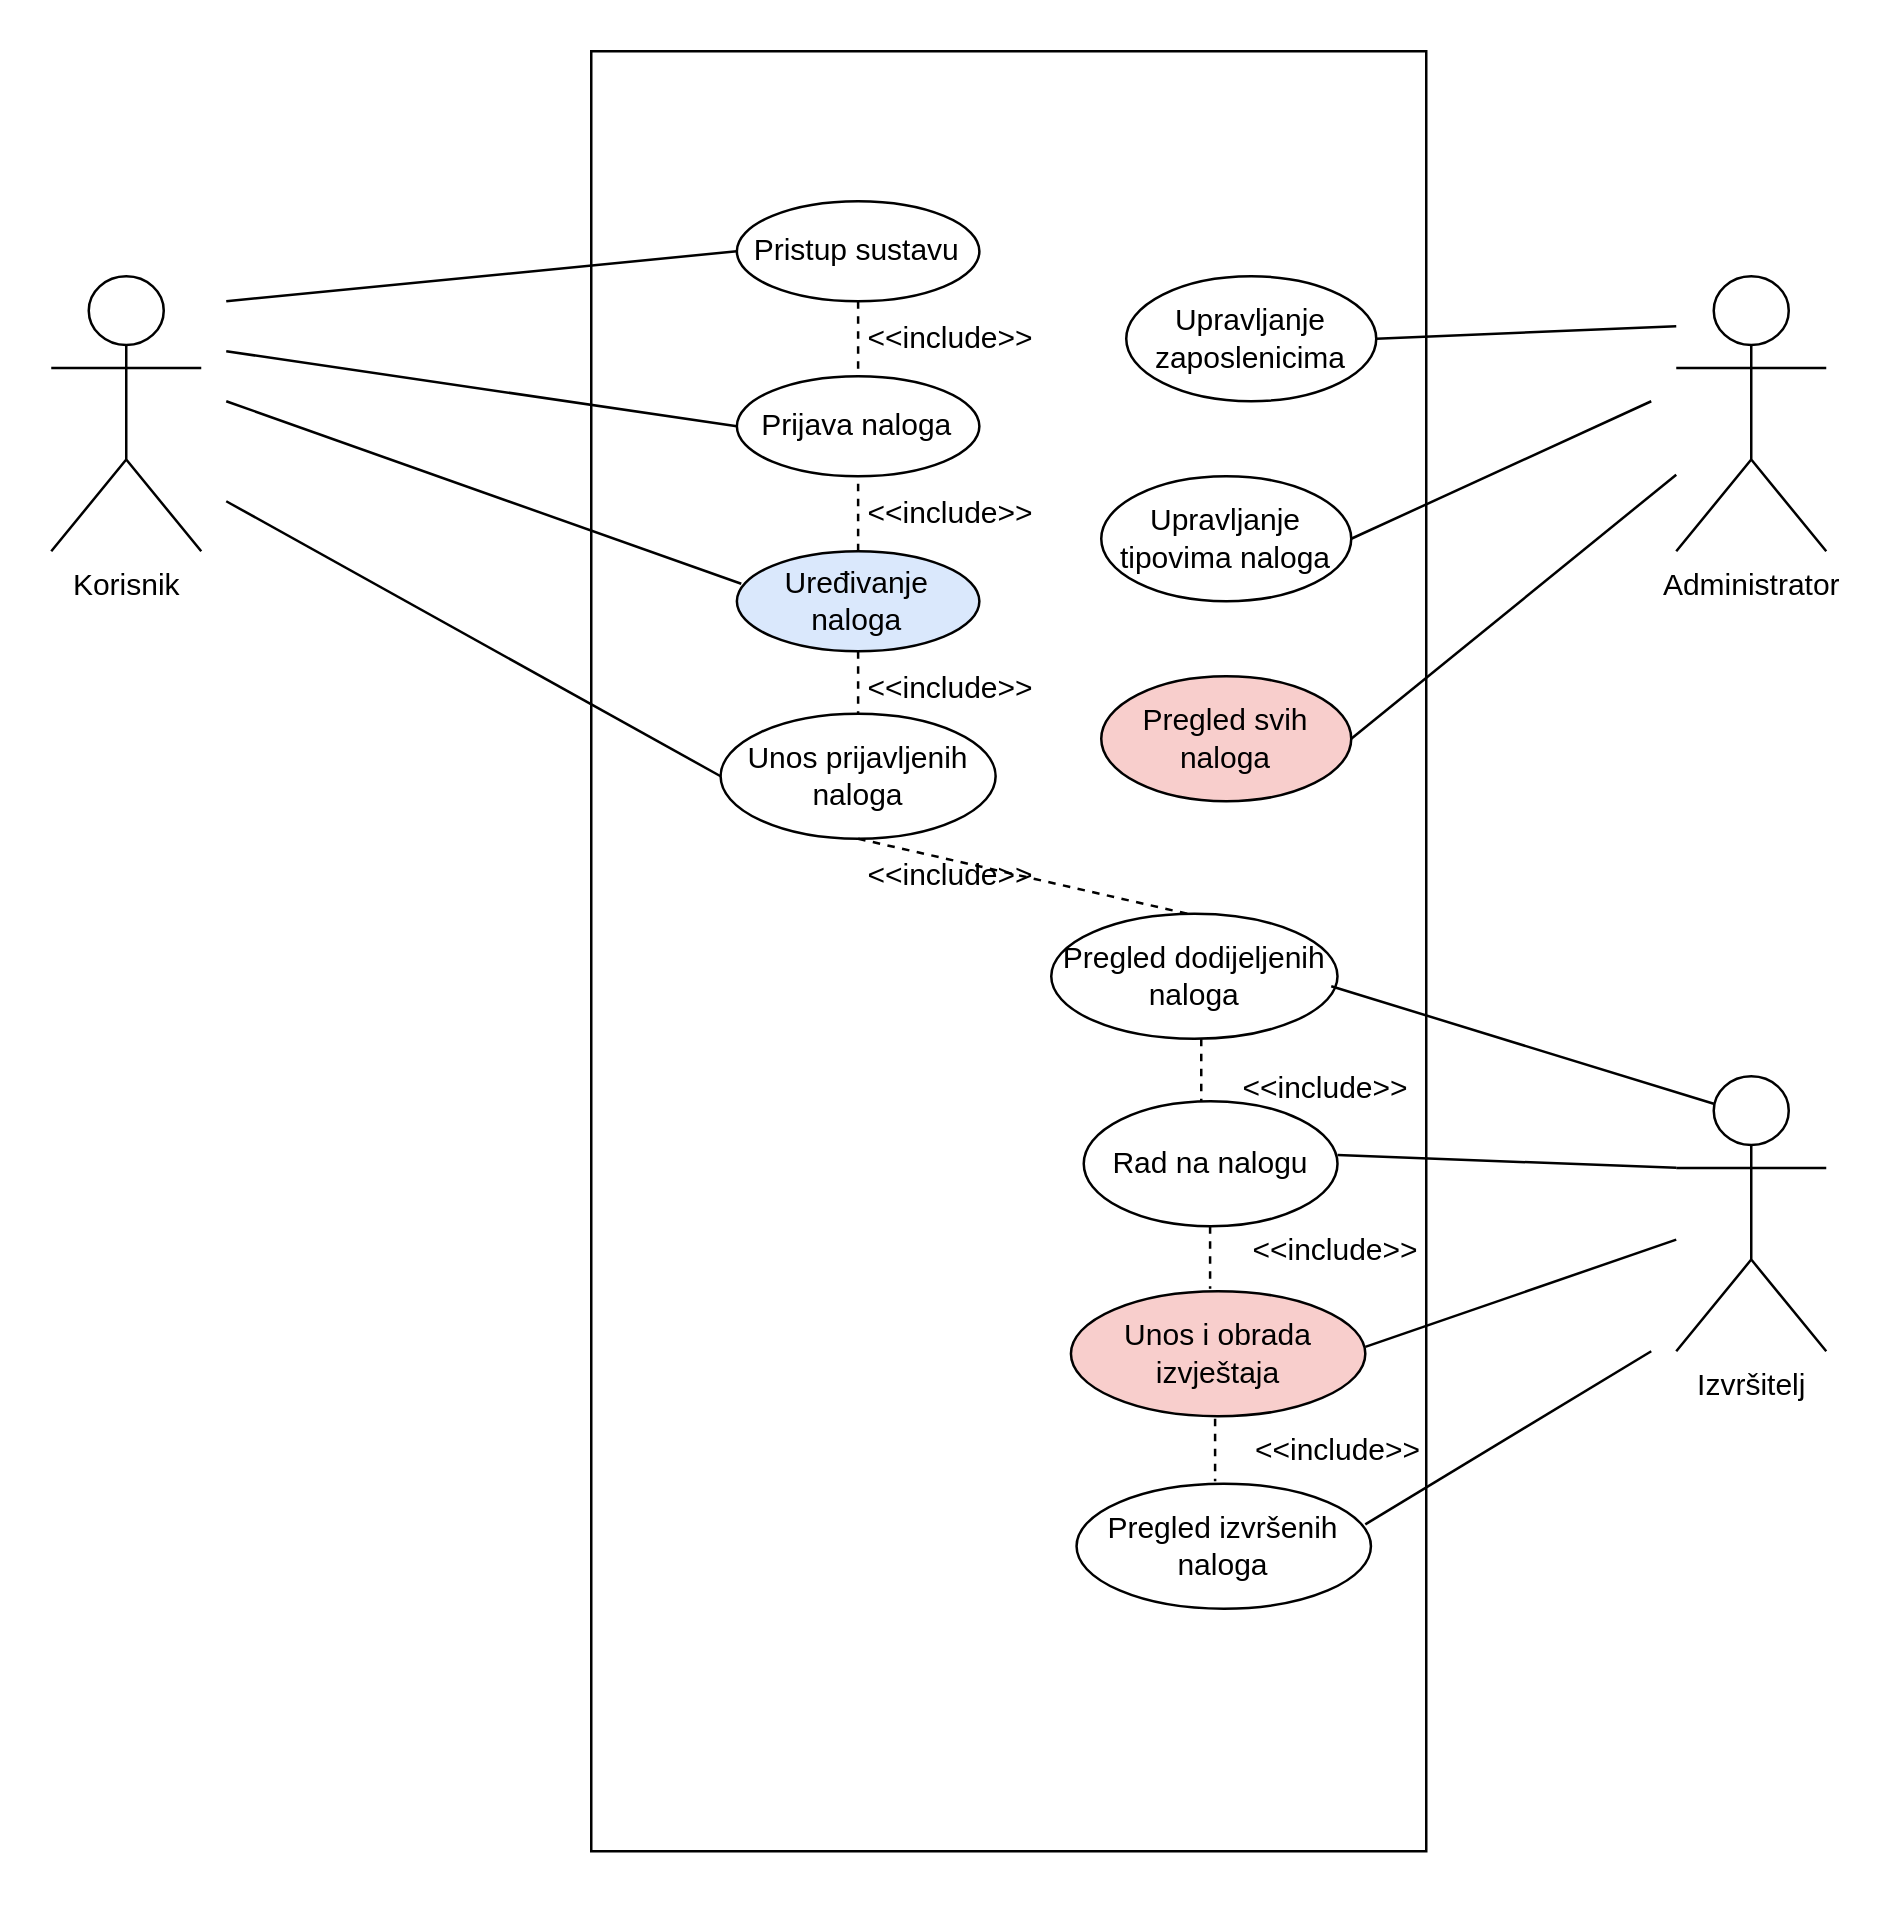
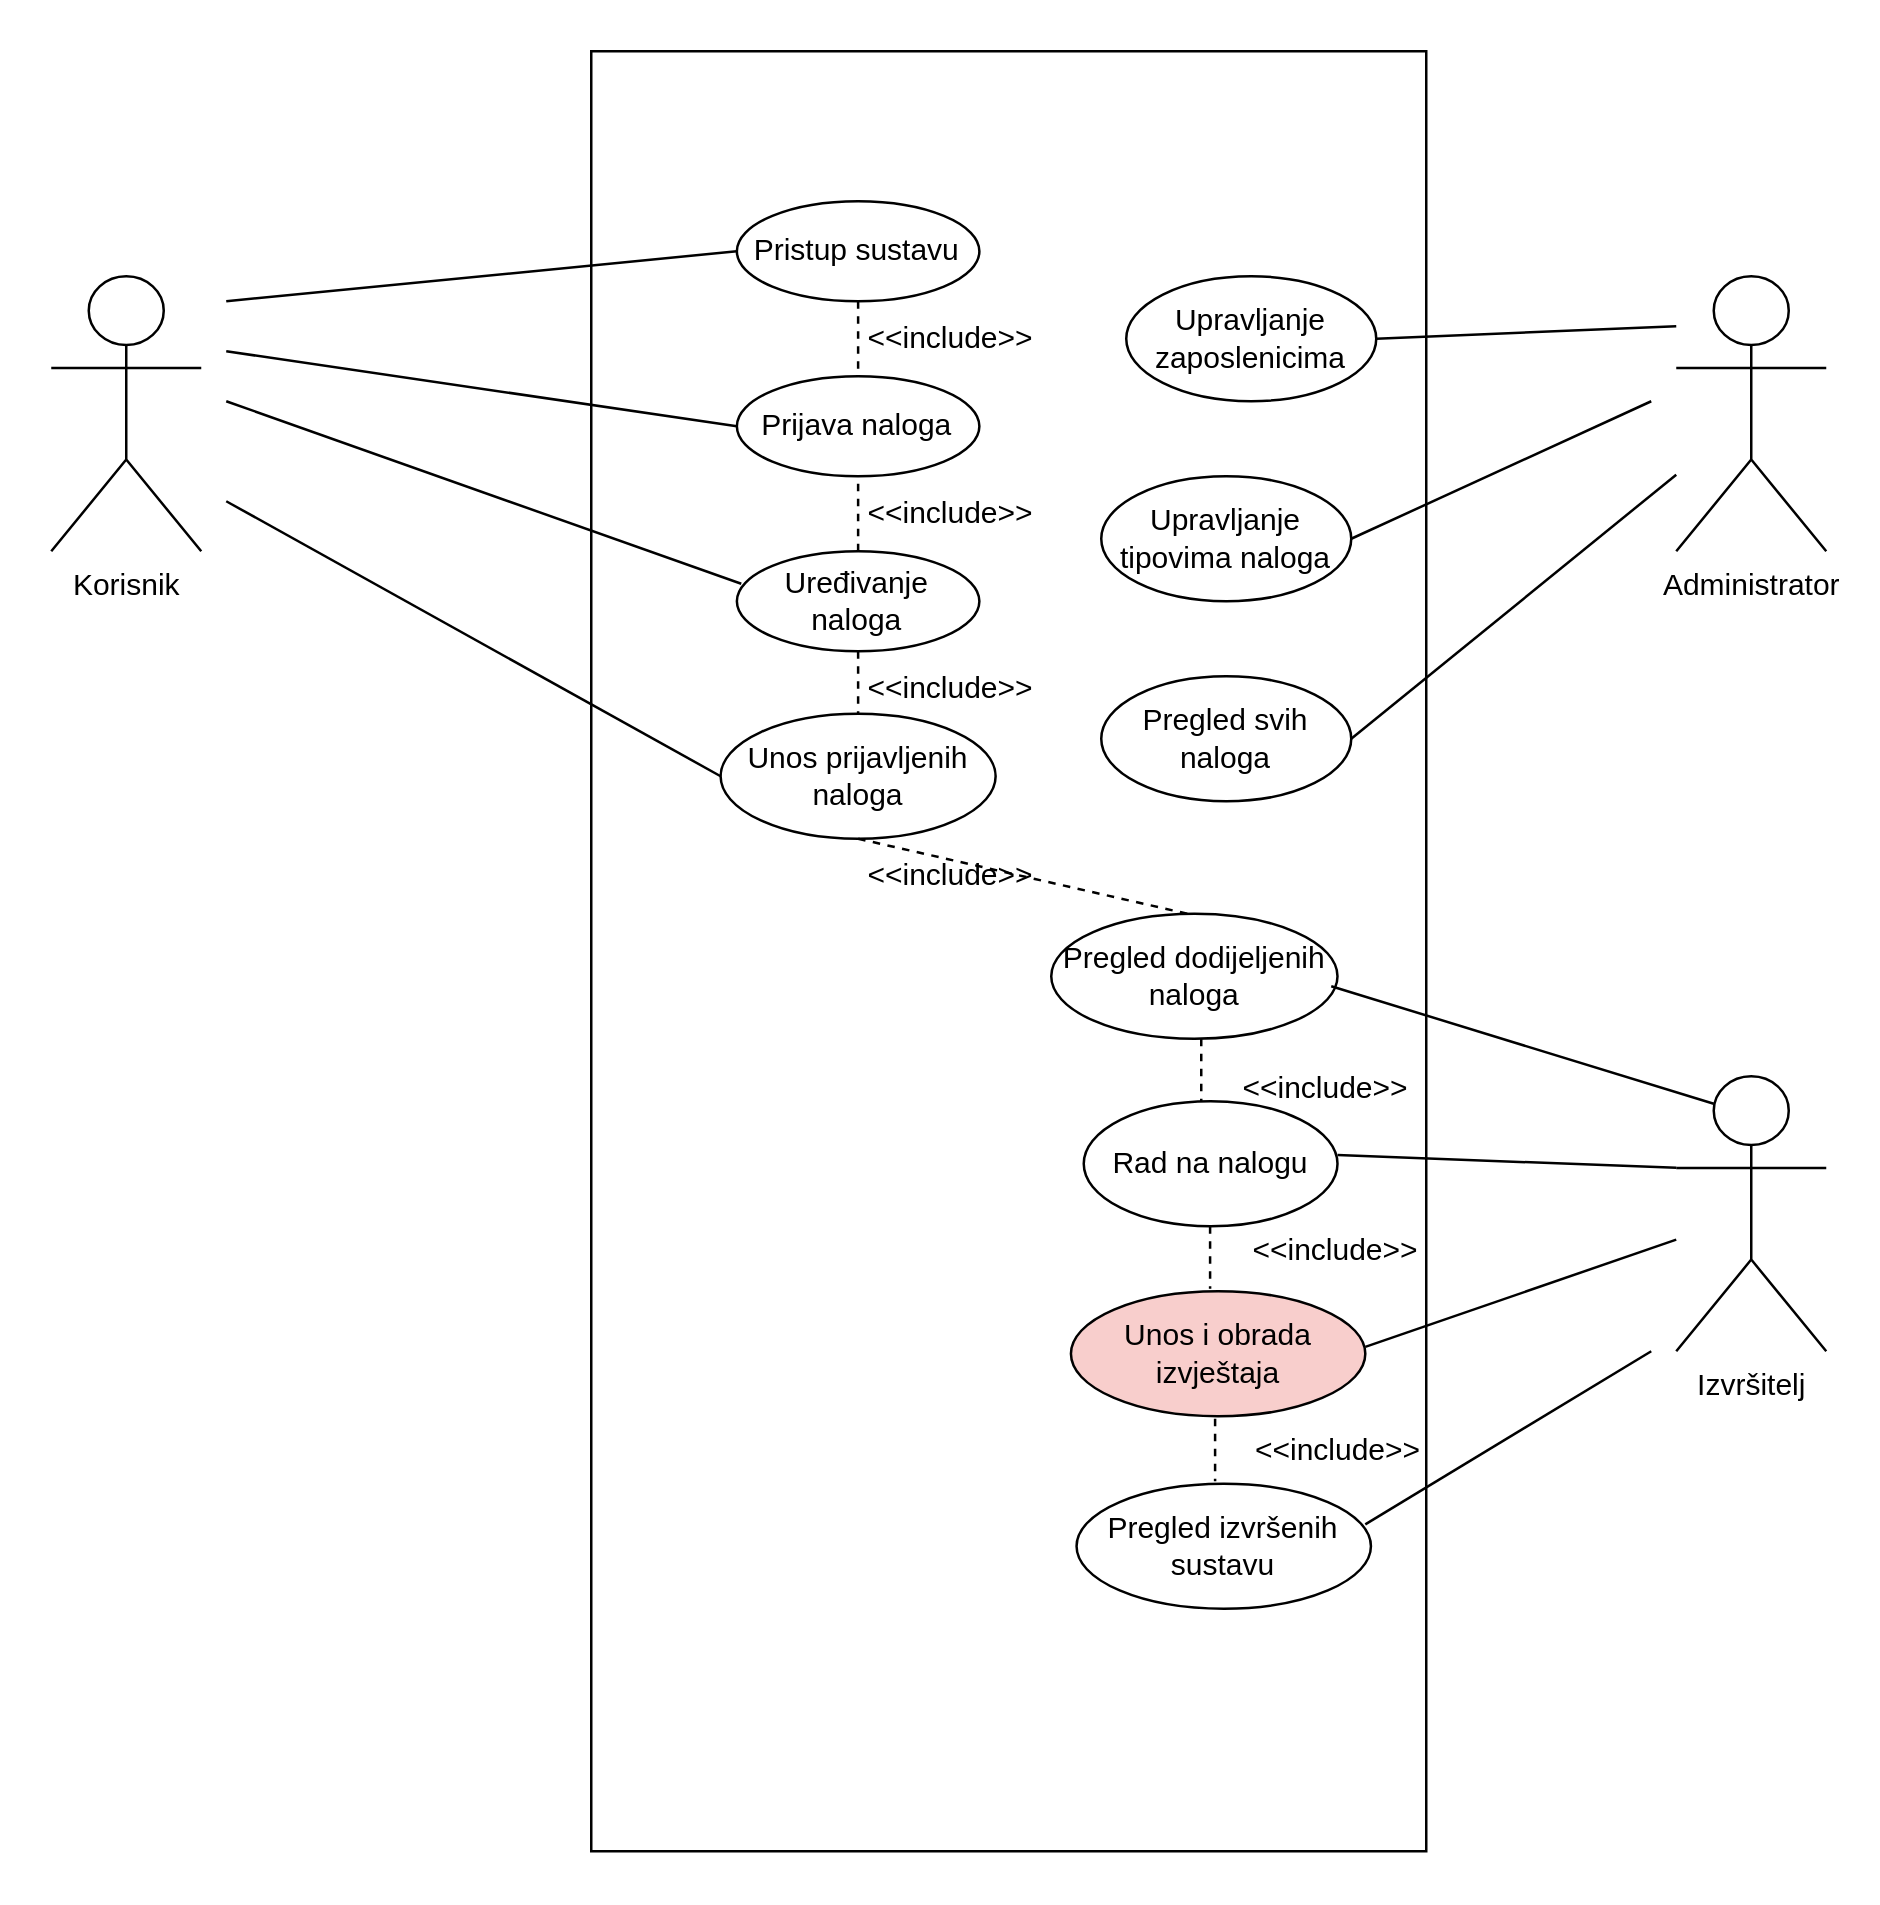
(858, 601) -> (858, 601)
(1226, 739) -> (1226, 739)
(1224, 1546) -> (1224, 1546)
